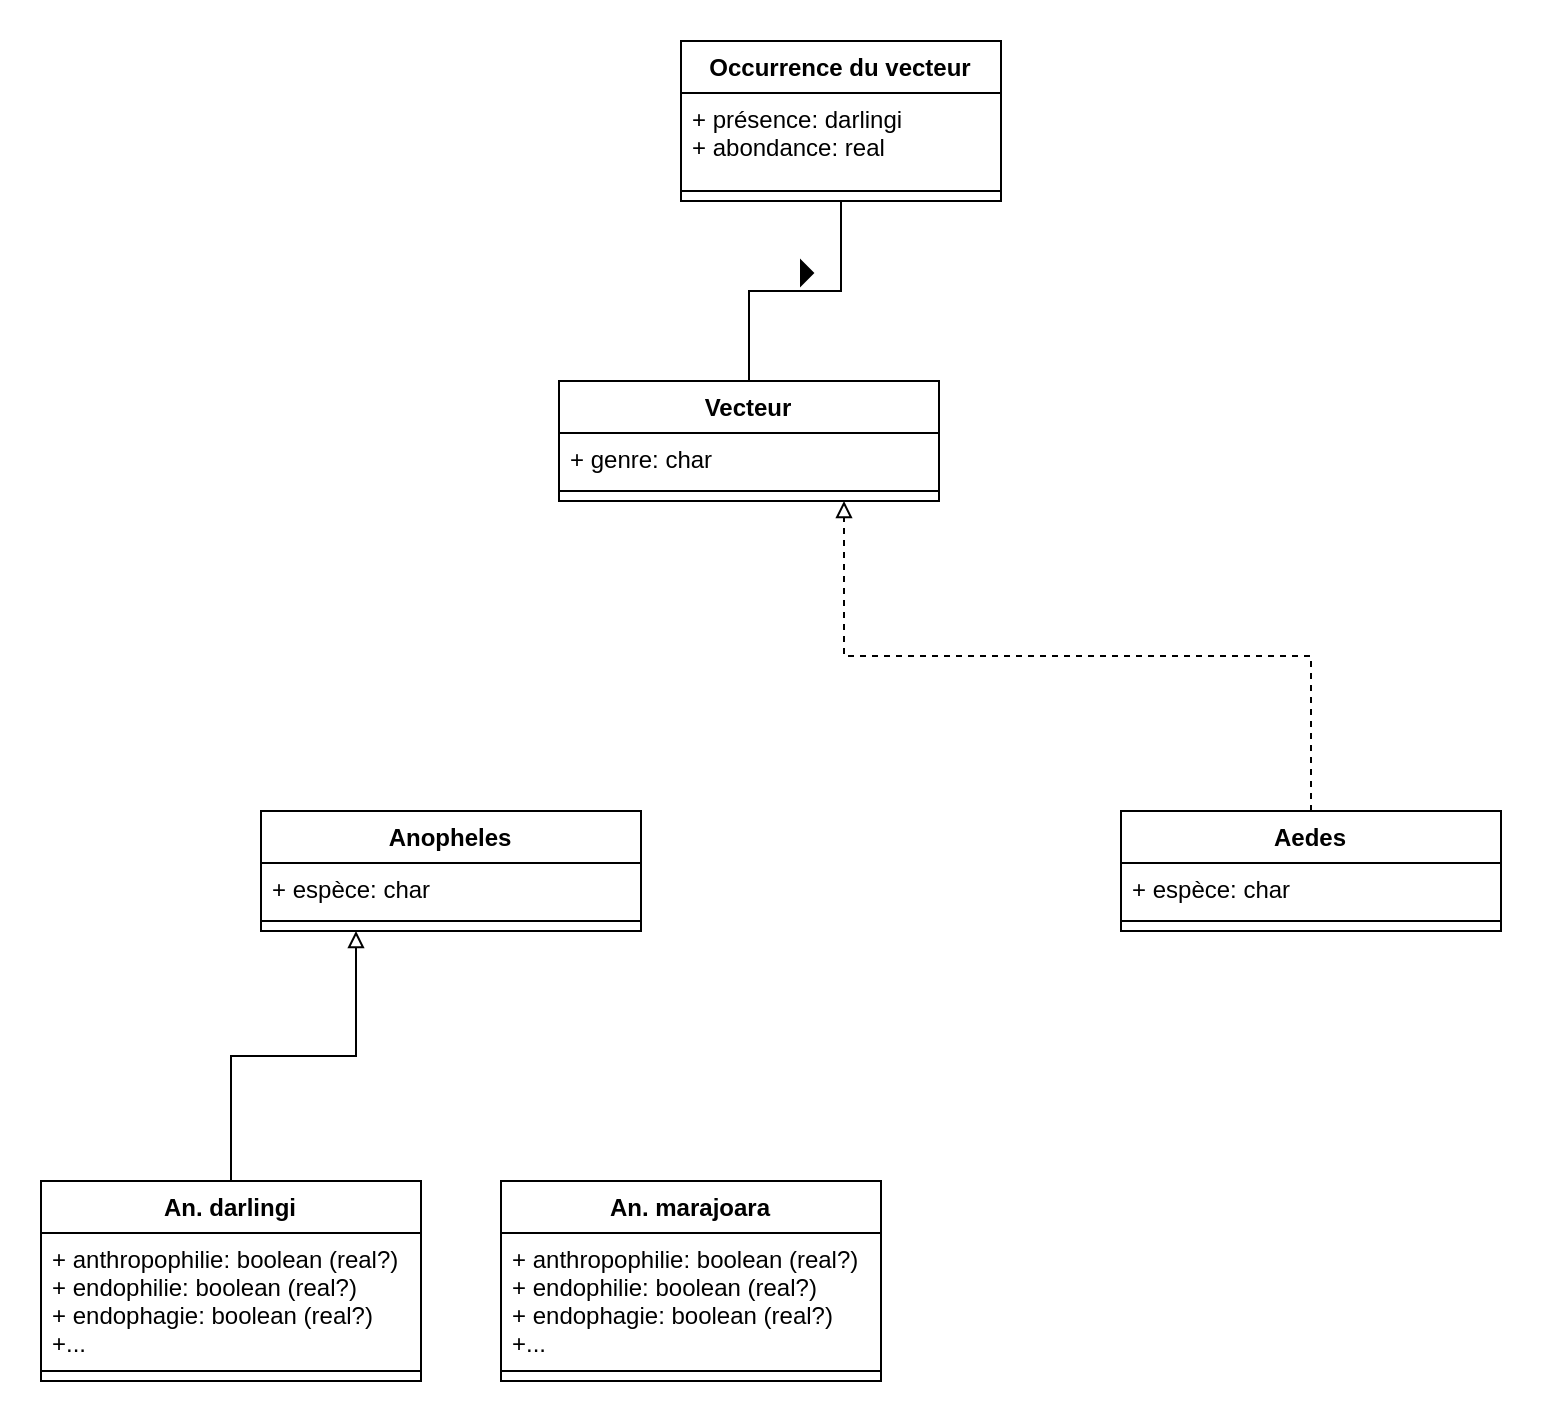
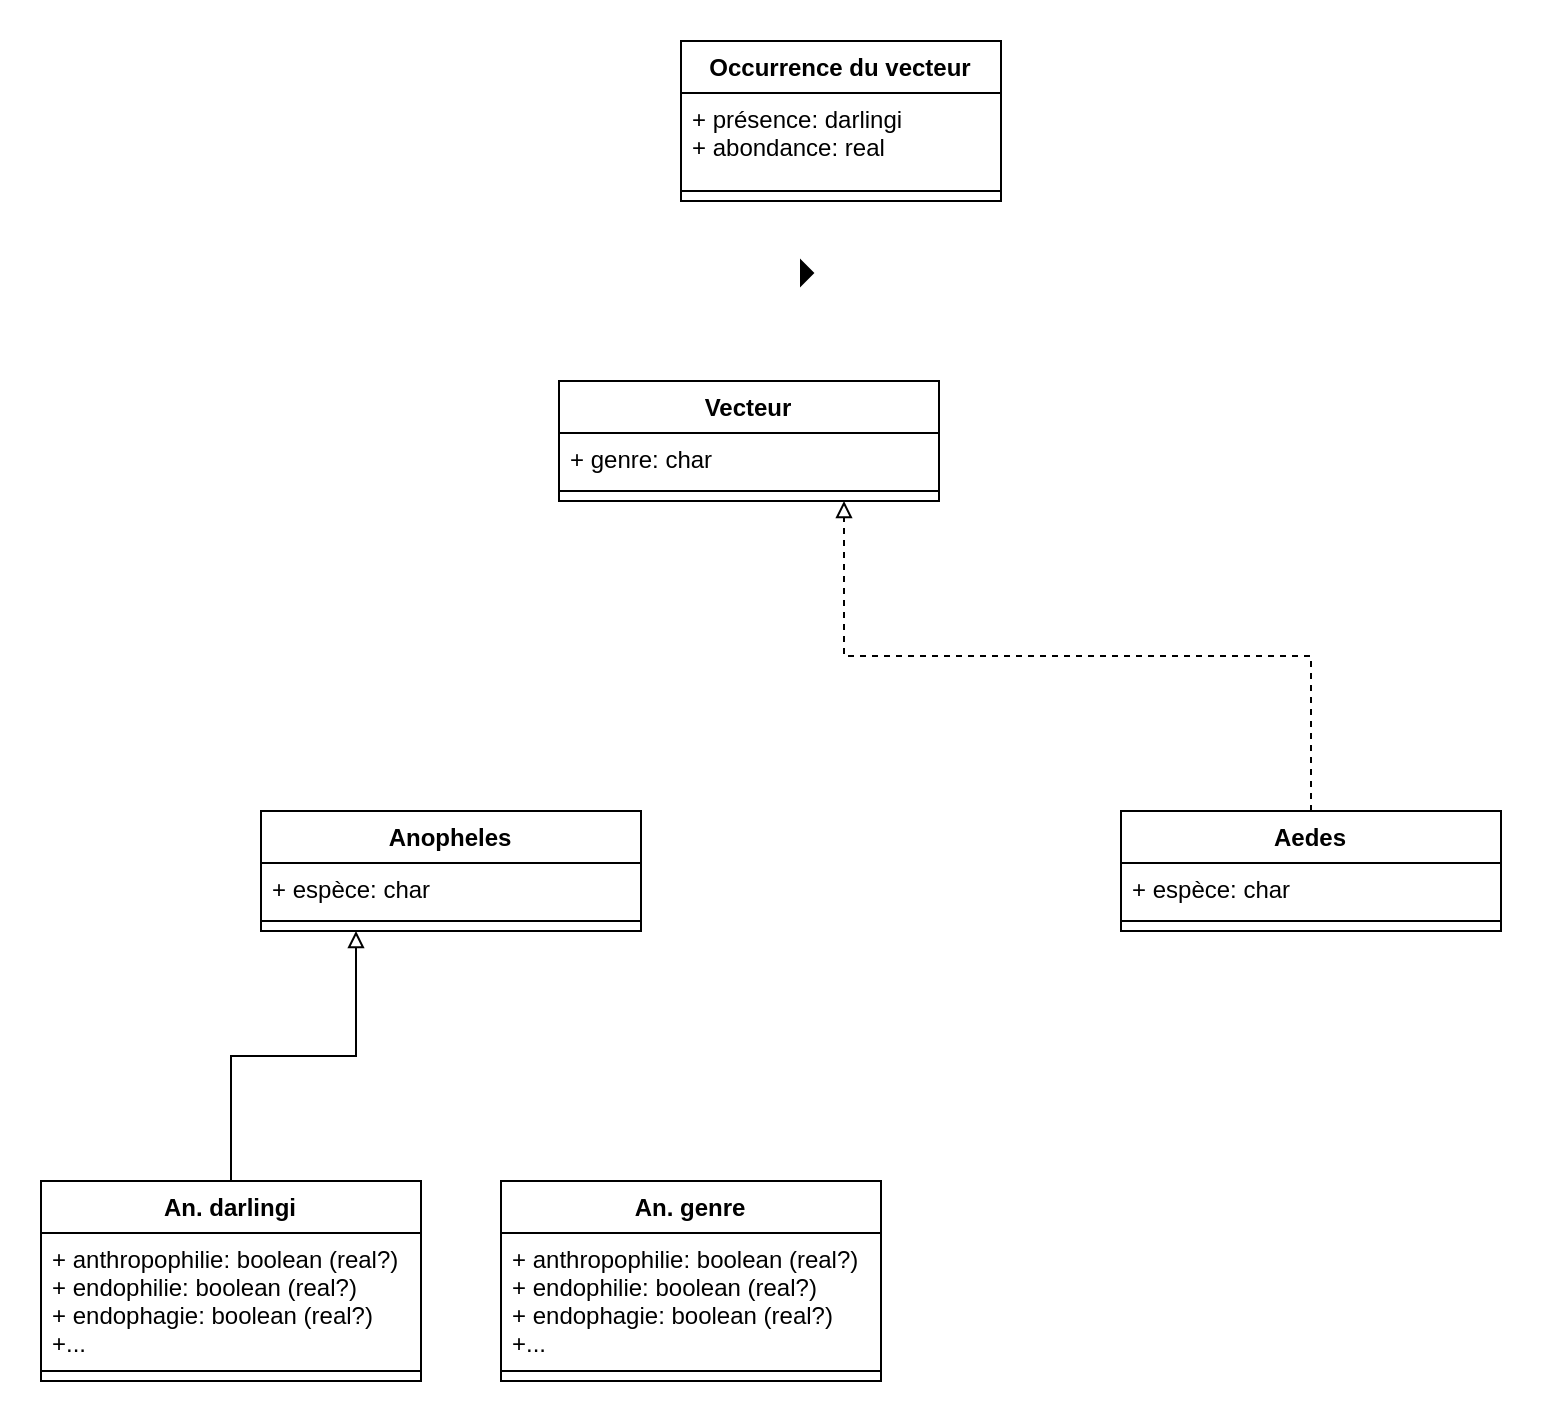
(793, 291) -> none
(690, 1208) -> (690, 1208)
